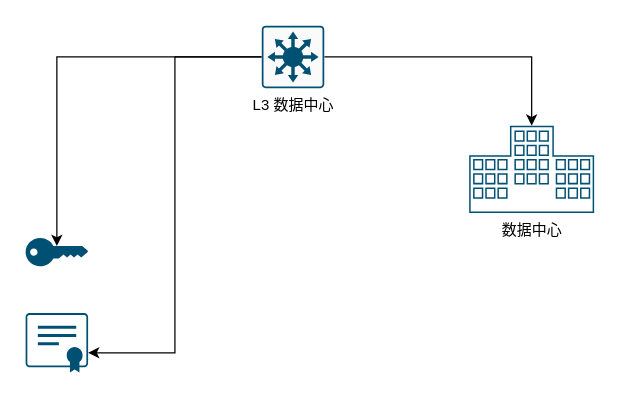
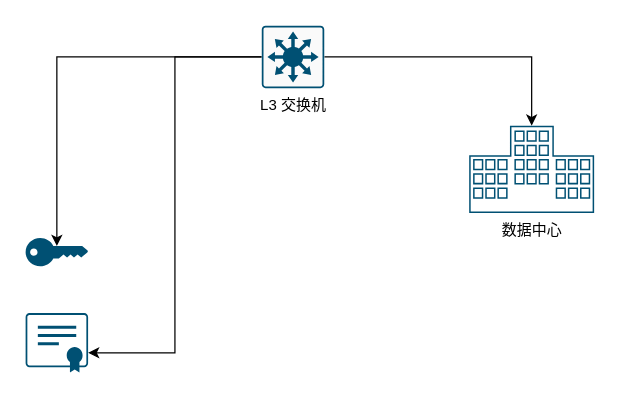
(294, 106) -> (294, 106)
